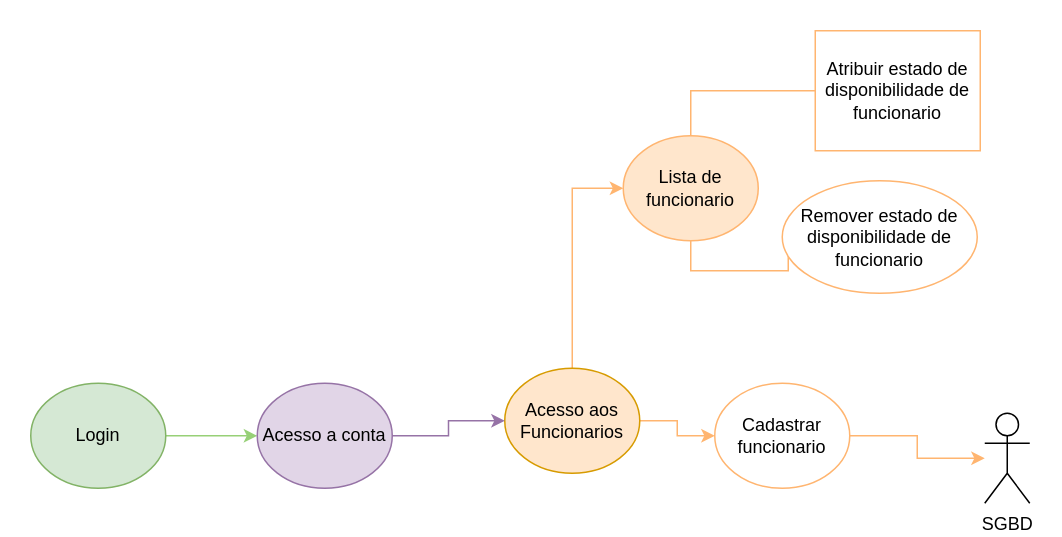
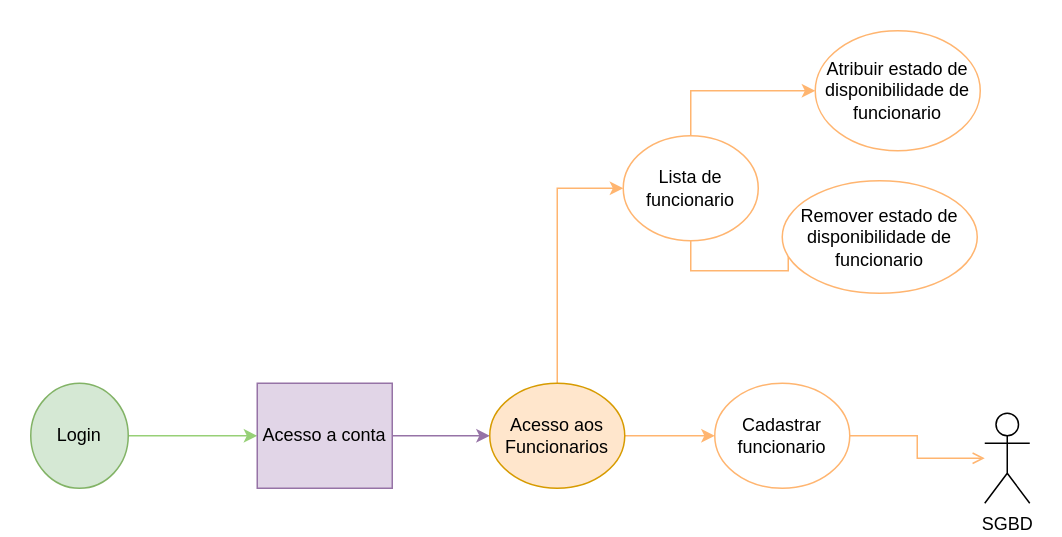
(808, 91) -> (804, 91)
(898, 91) -> (898, 91)
(691, 188) -> (691, 188)
(572, 421) -> (557, 436)
(98, 436) -> (80, 436)
(325, 436) -> (325, 436)
(973, 458) -> (975, 458)
